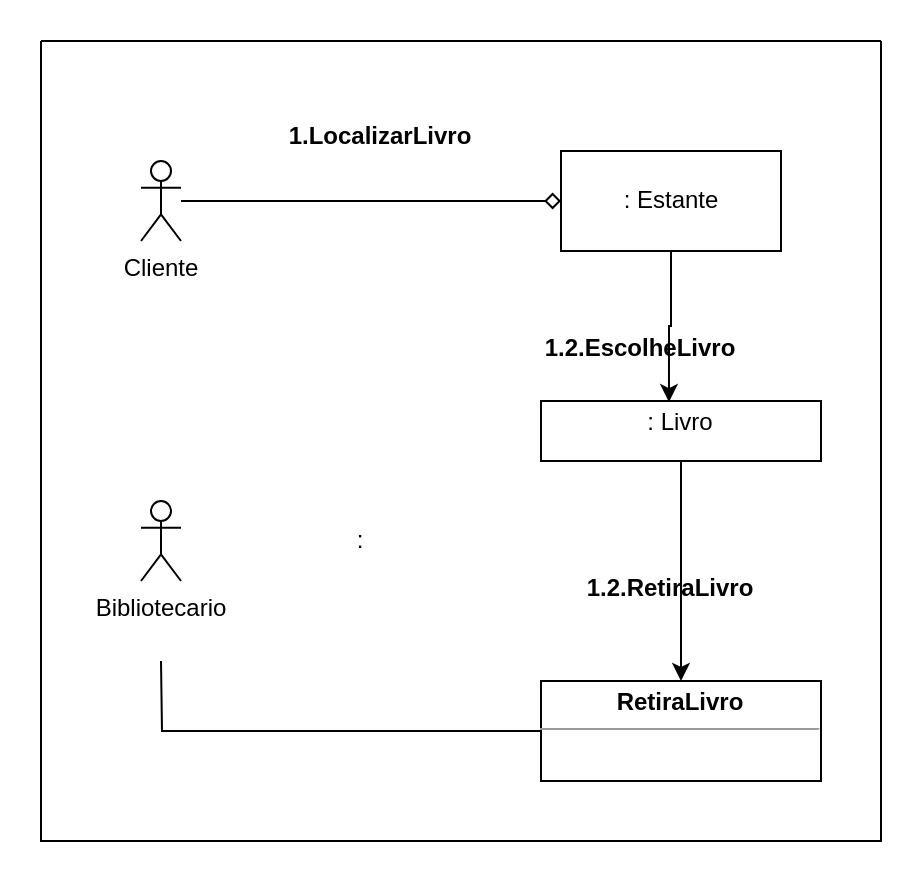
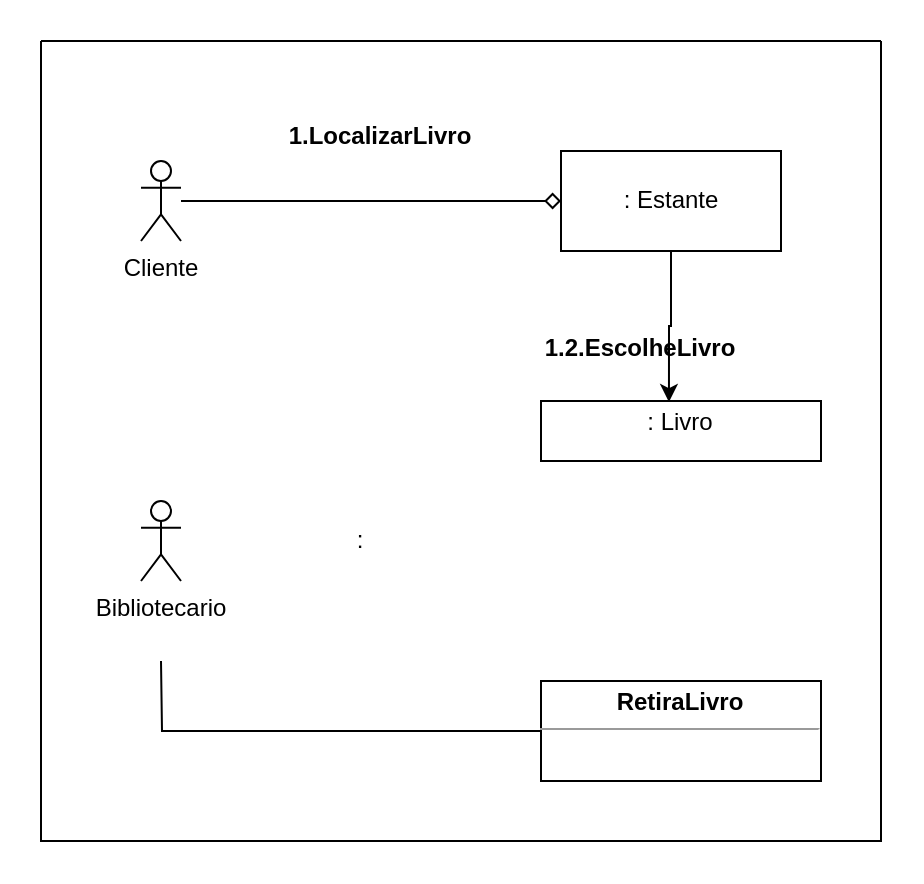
(681, 564) -> none
(671, 587) -> none
